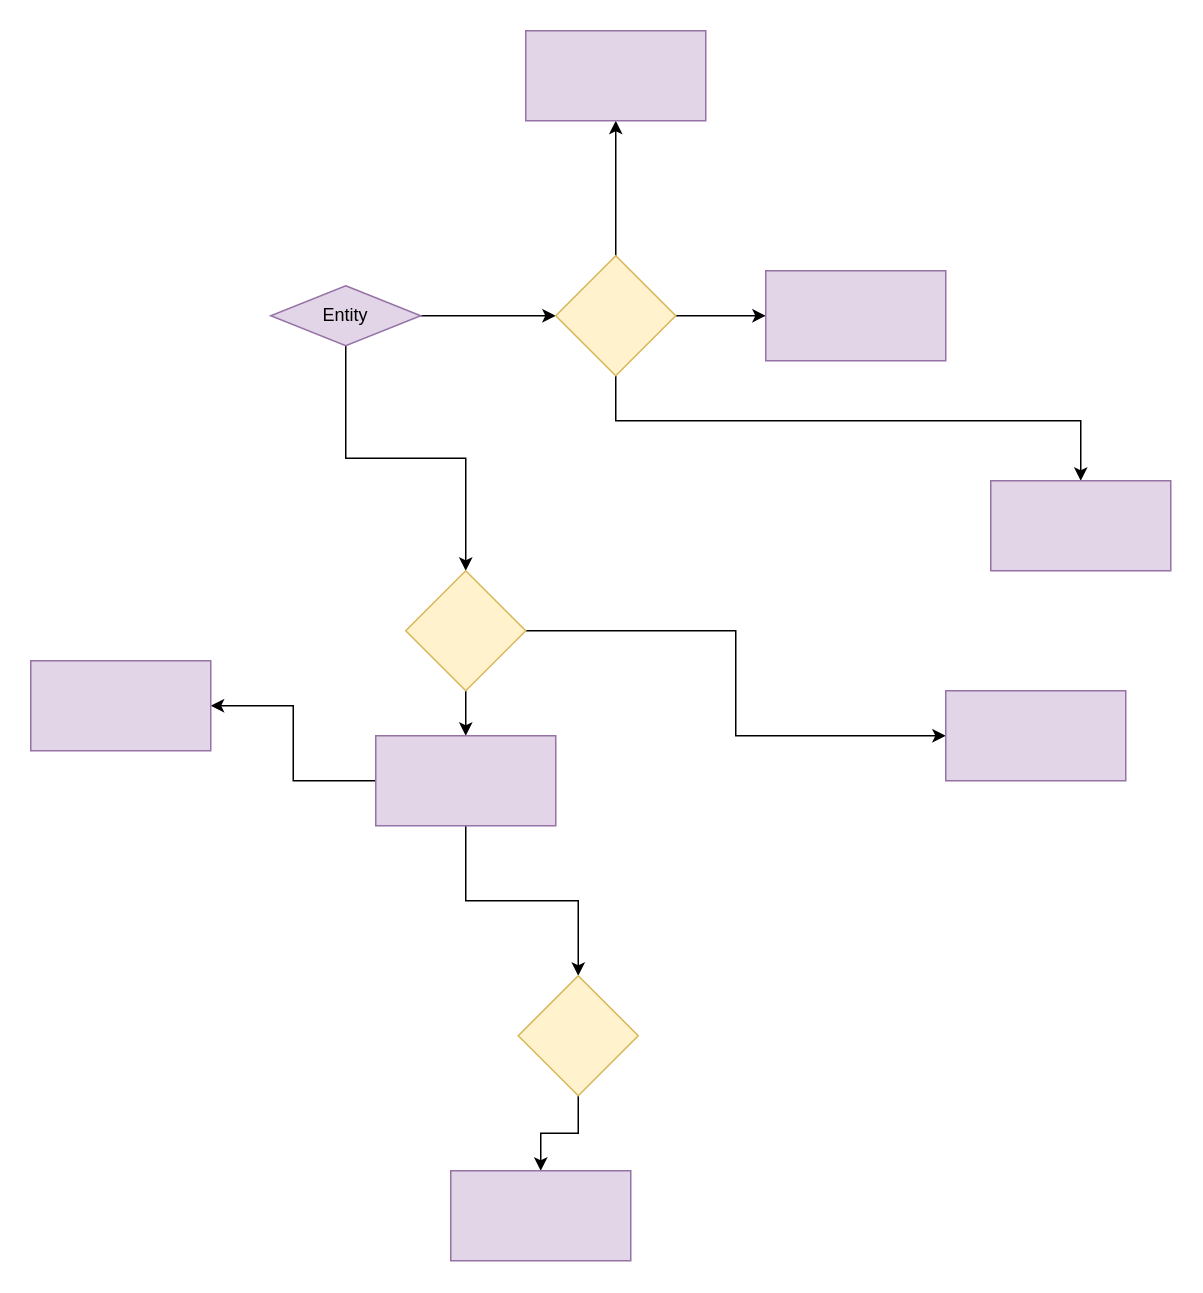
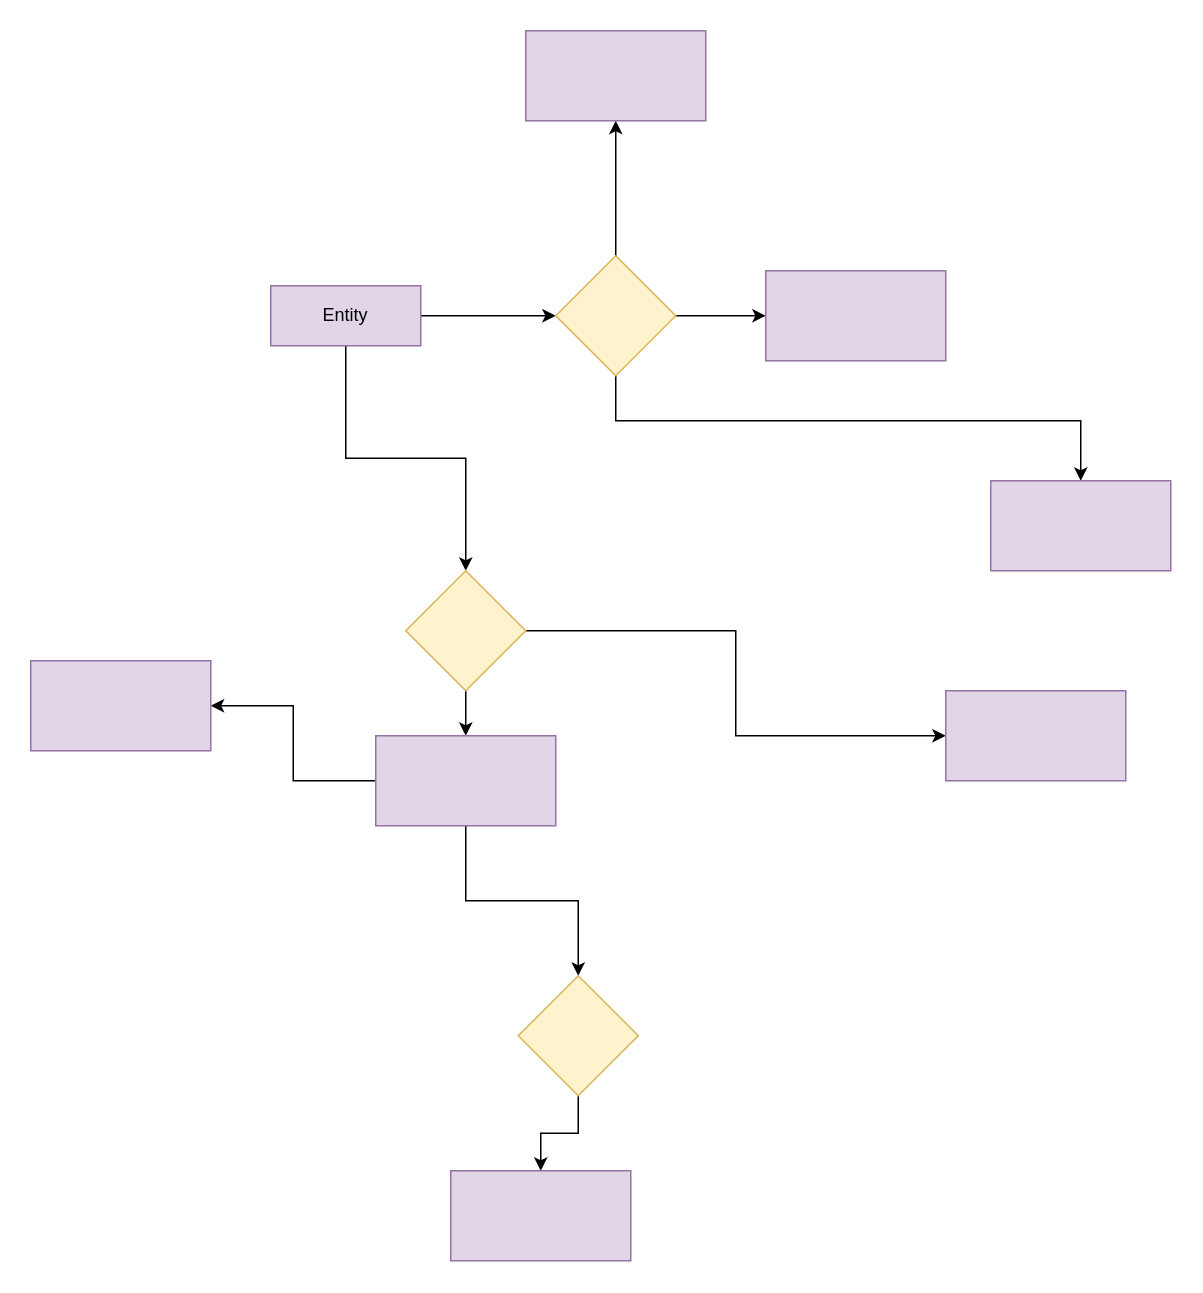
(346, 316) -> (346, 316)
